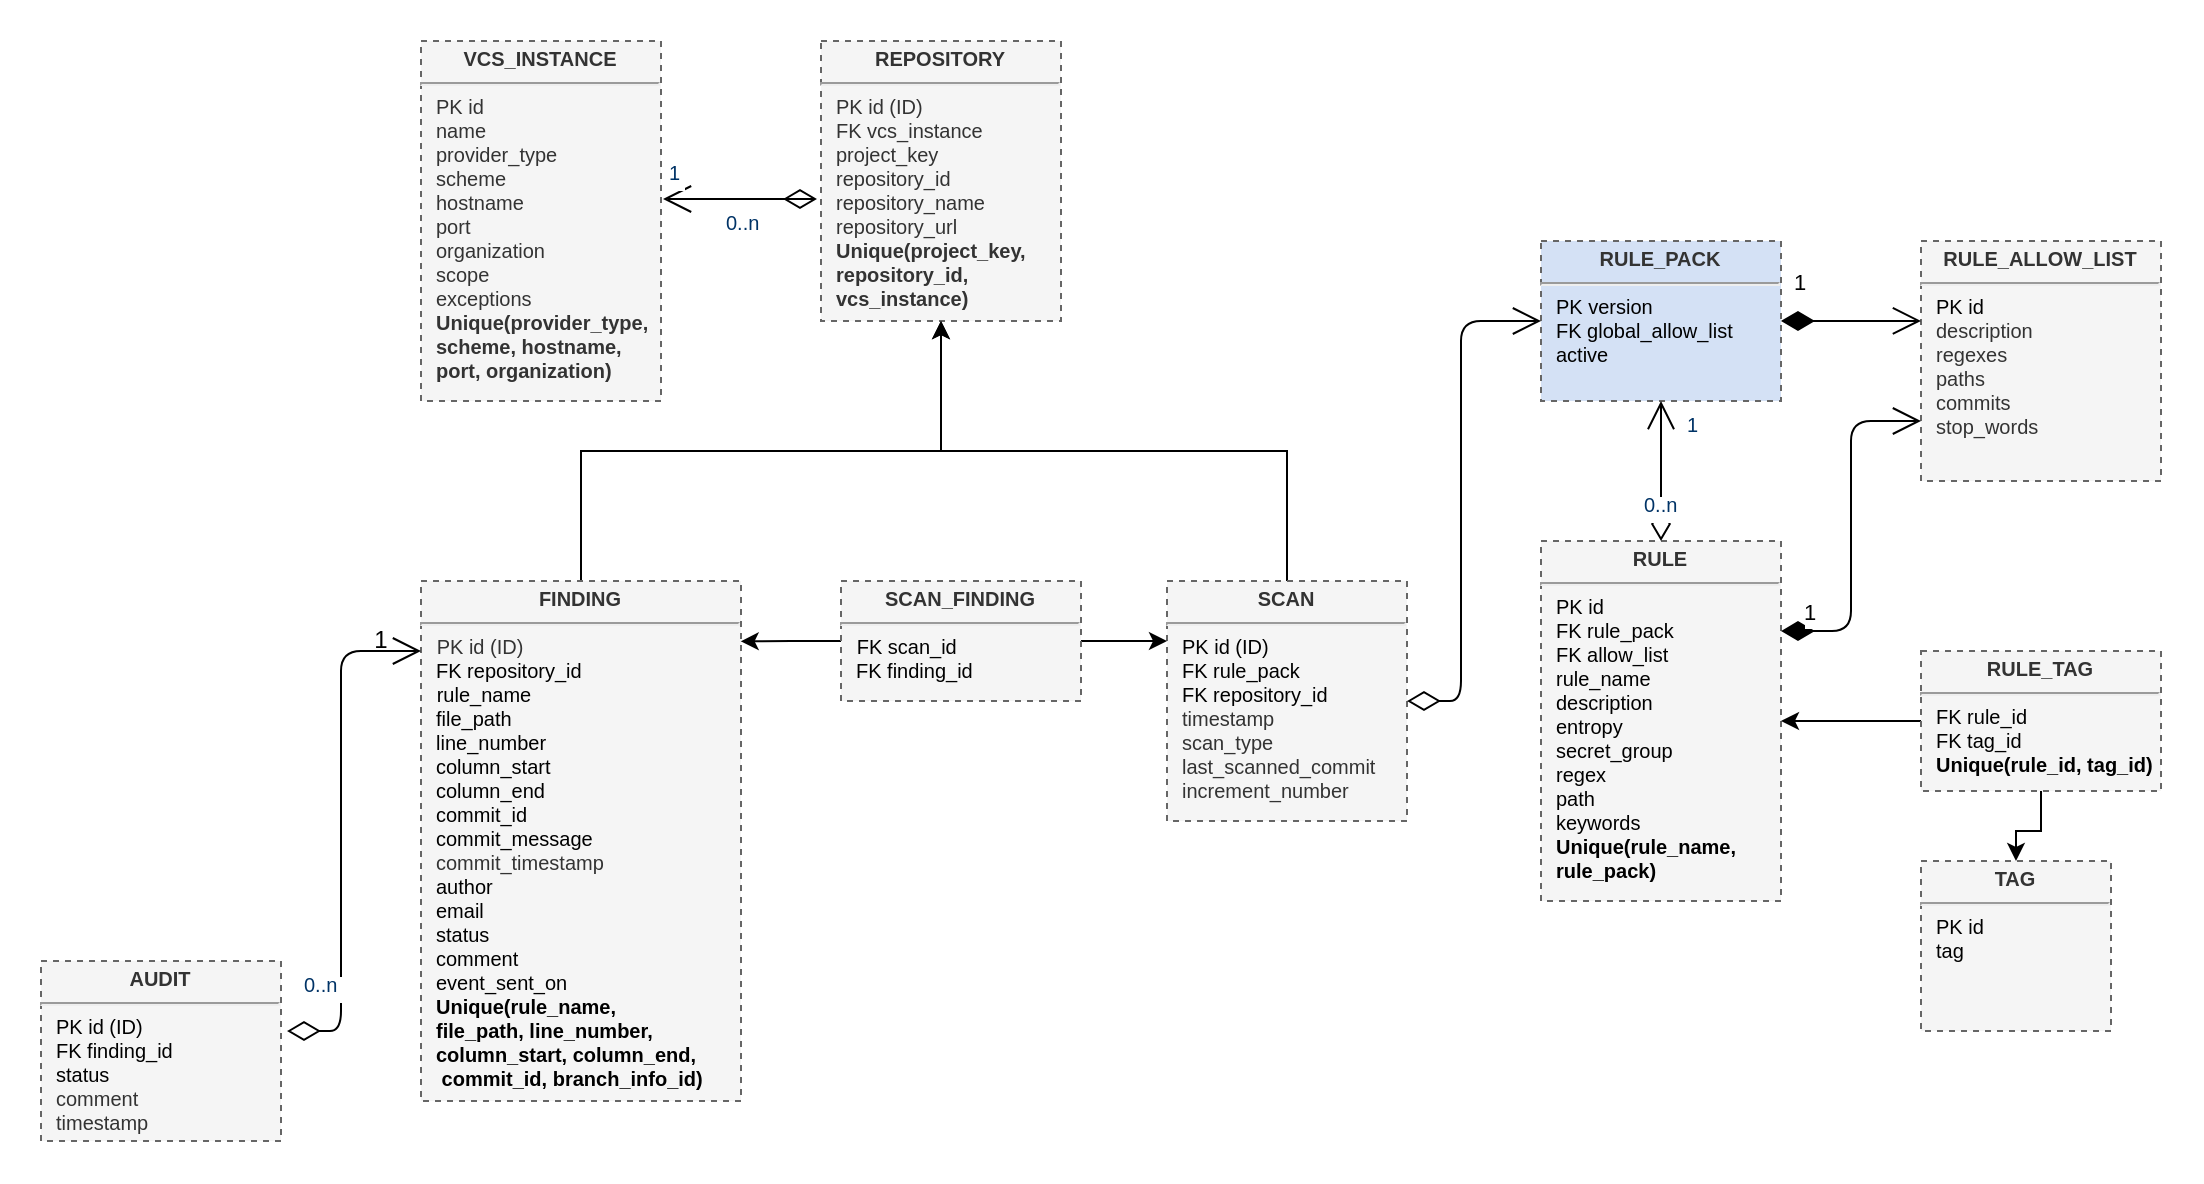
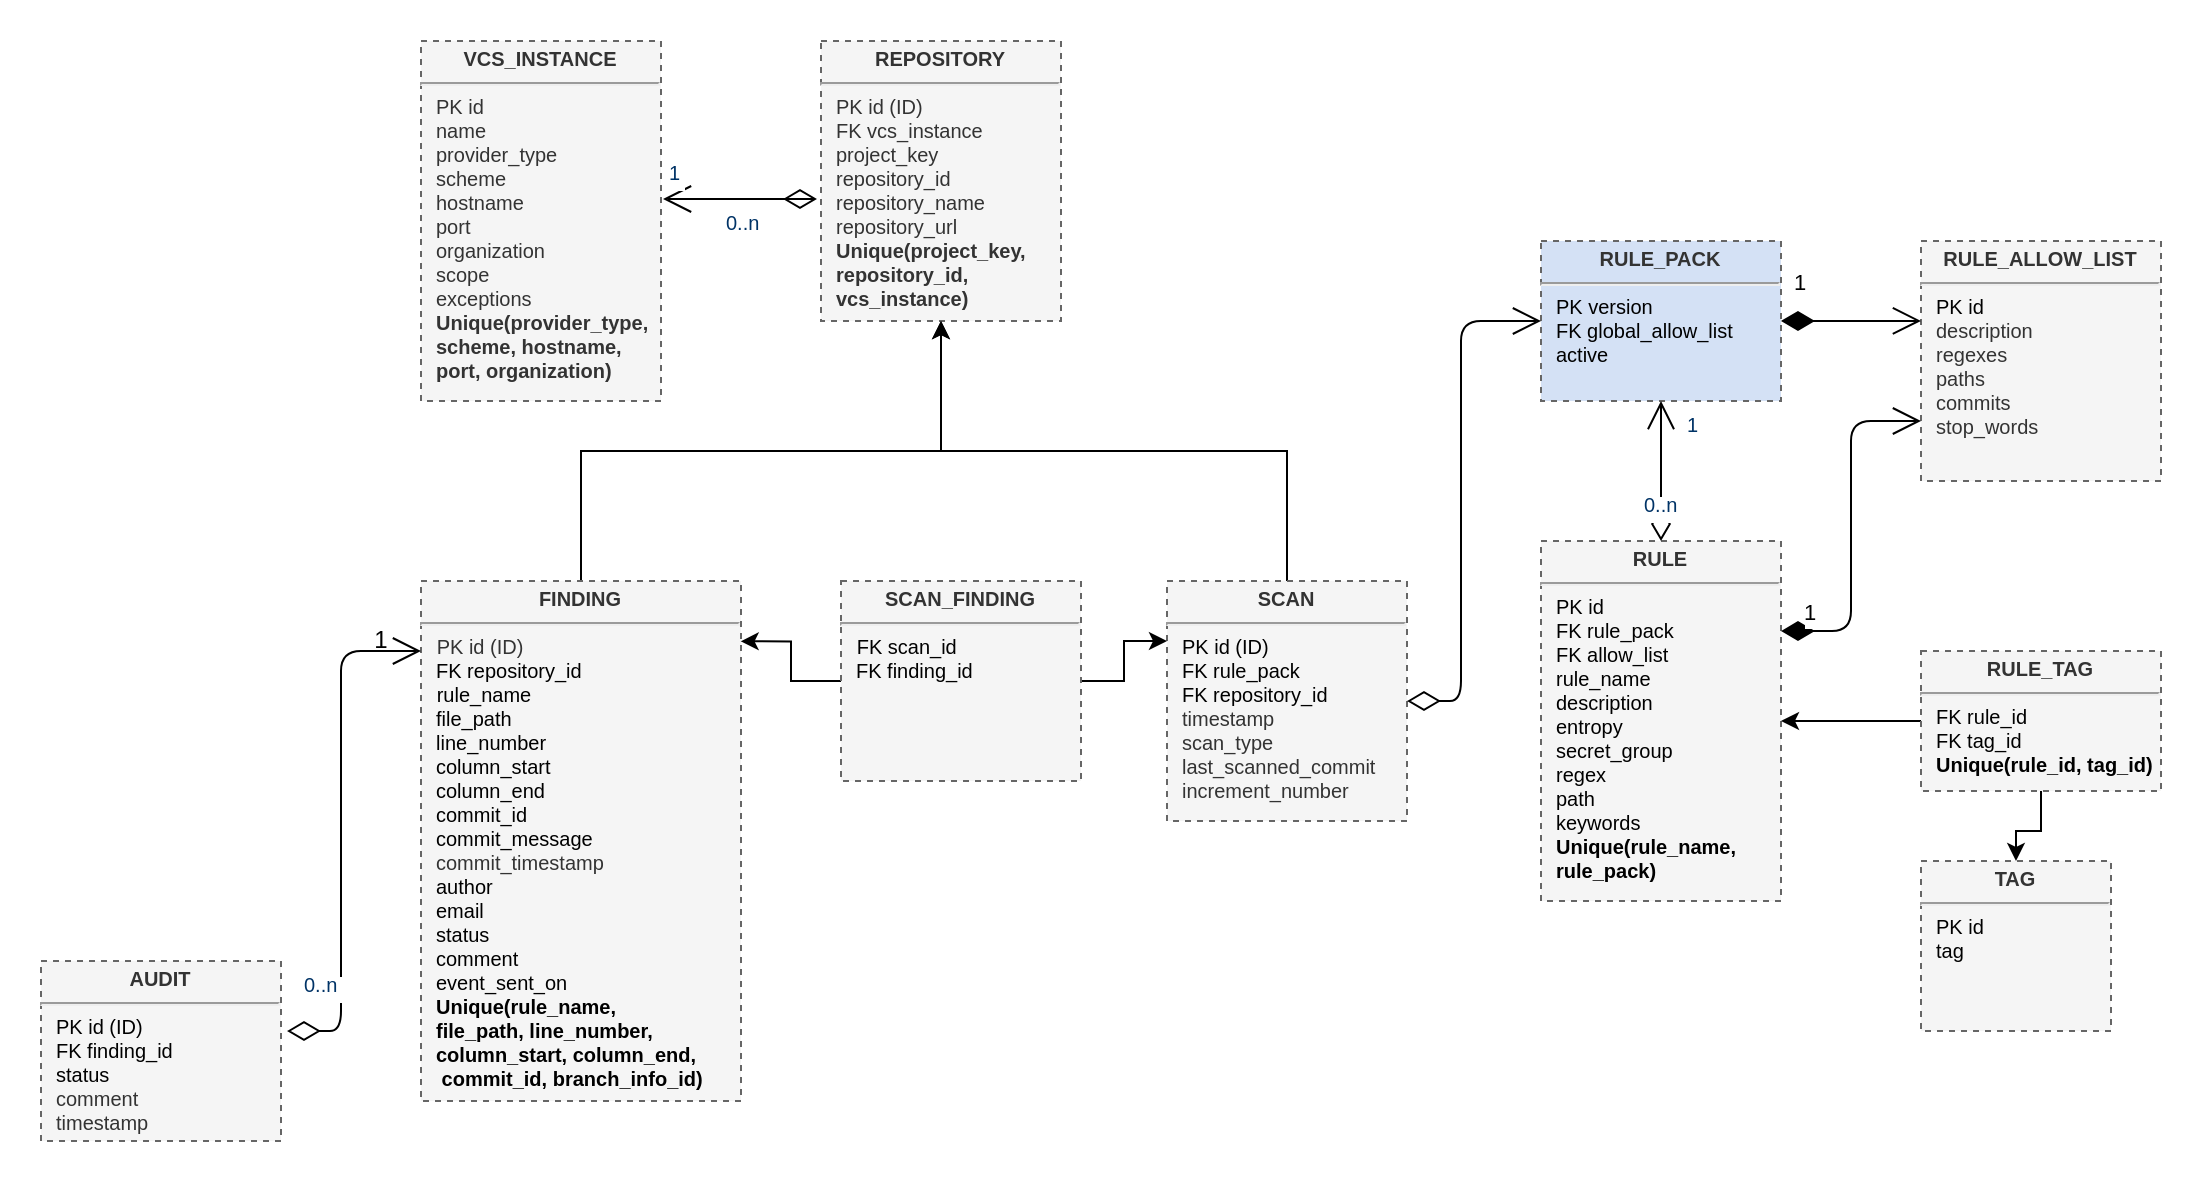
(961, 641) -> (961, 681)
